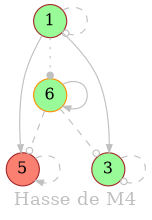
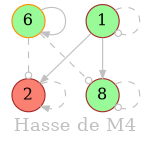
(50, 55) -> none
(23, 169) -> (29, 95)
(108, 169) -> (103, 95)
